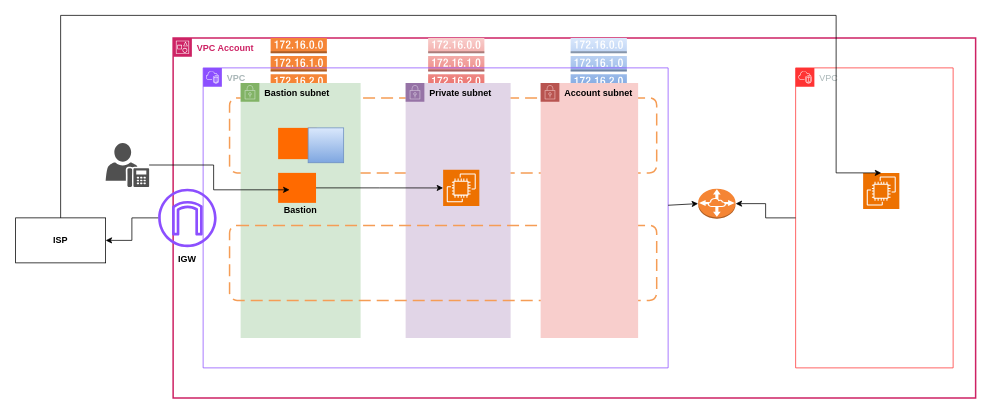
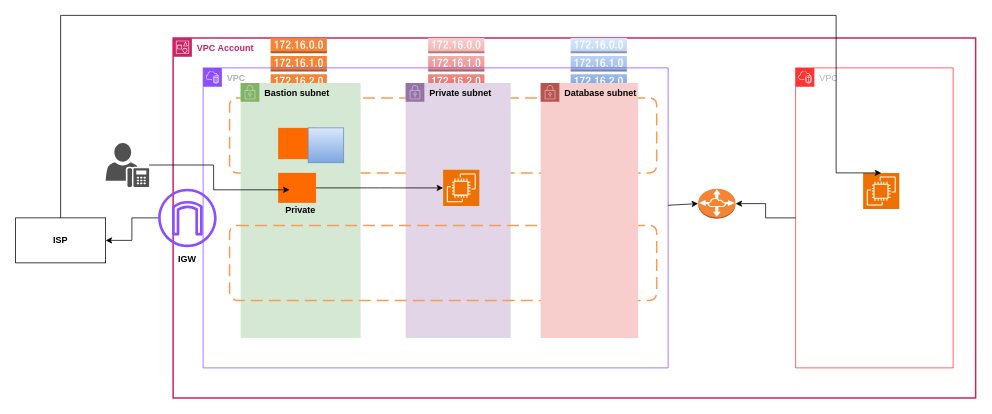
(598, 94) -> (601, 94)
(300, 210) -> (300, 210)
